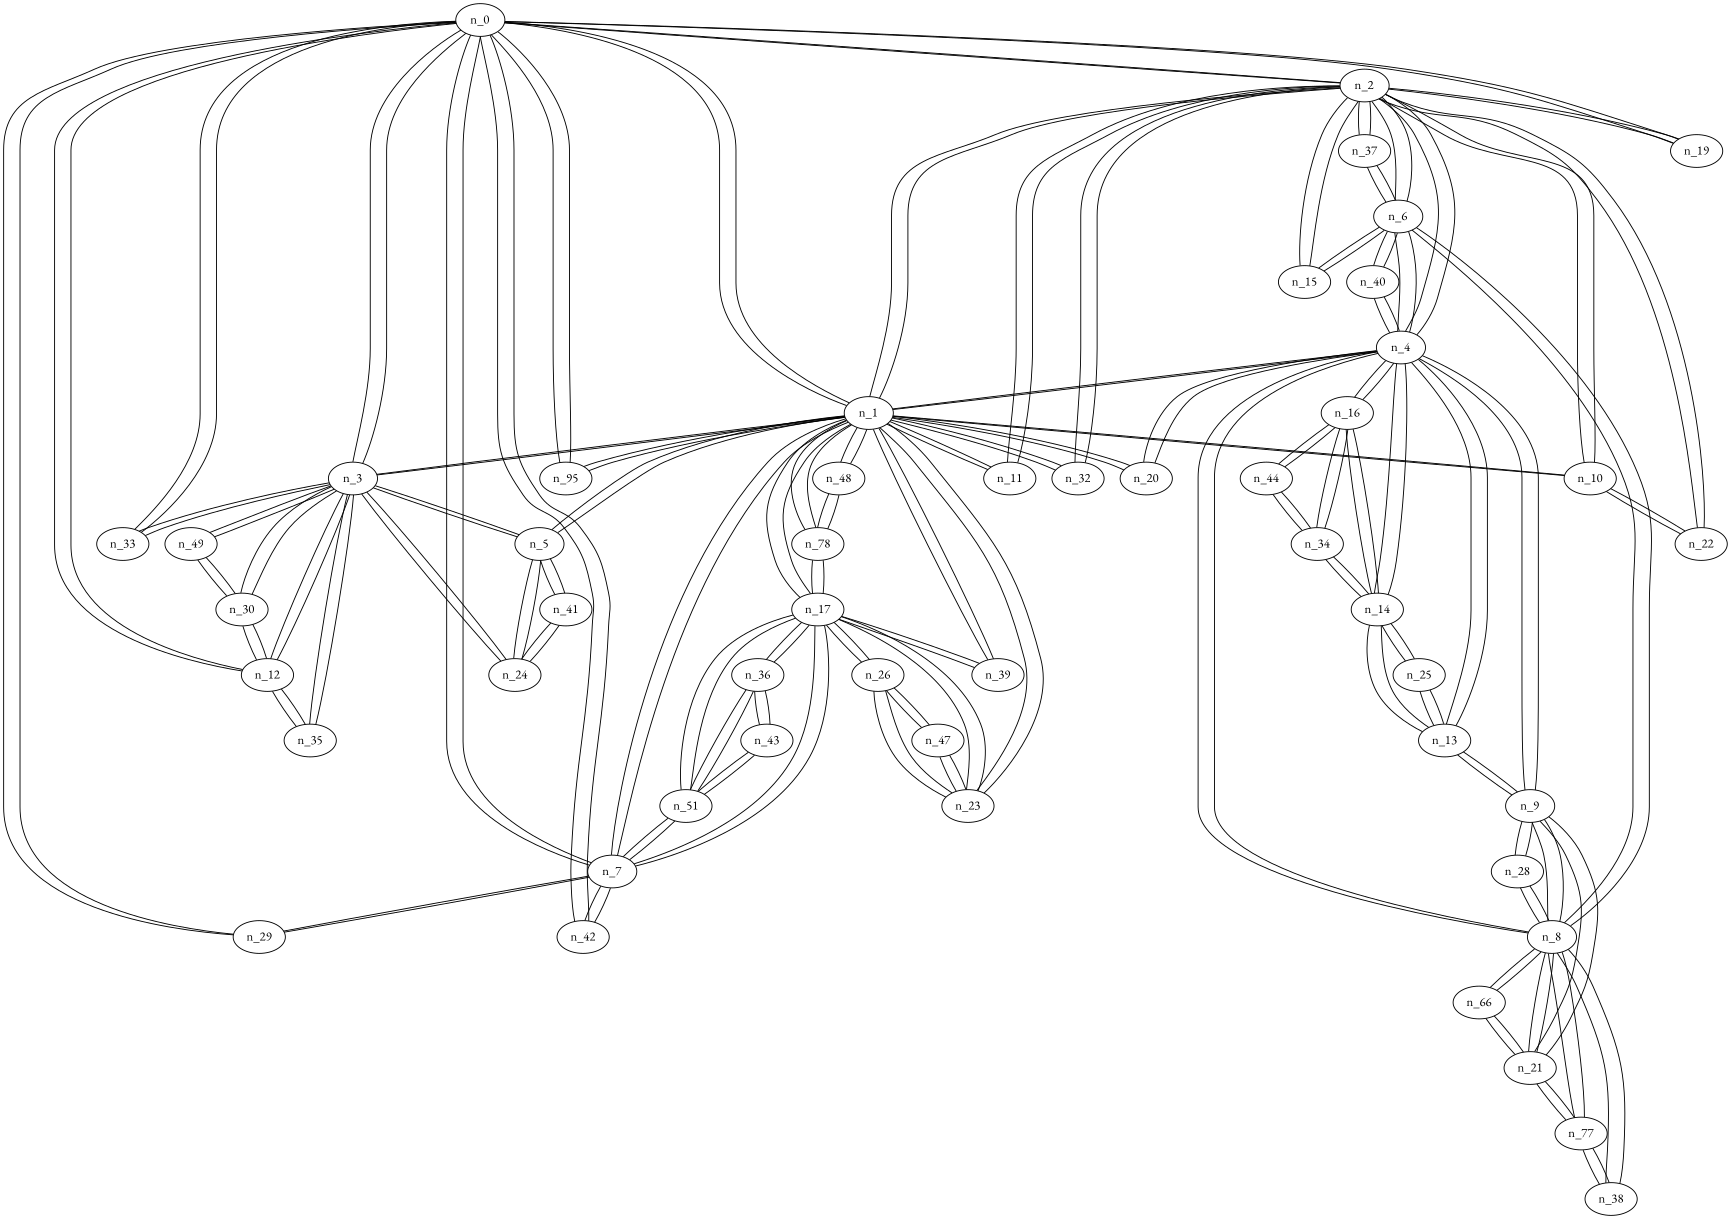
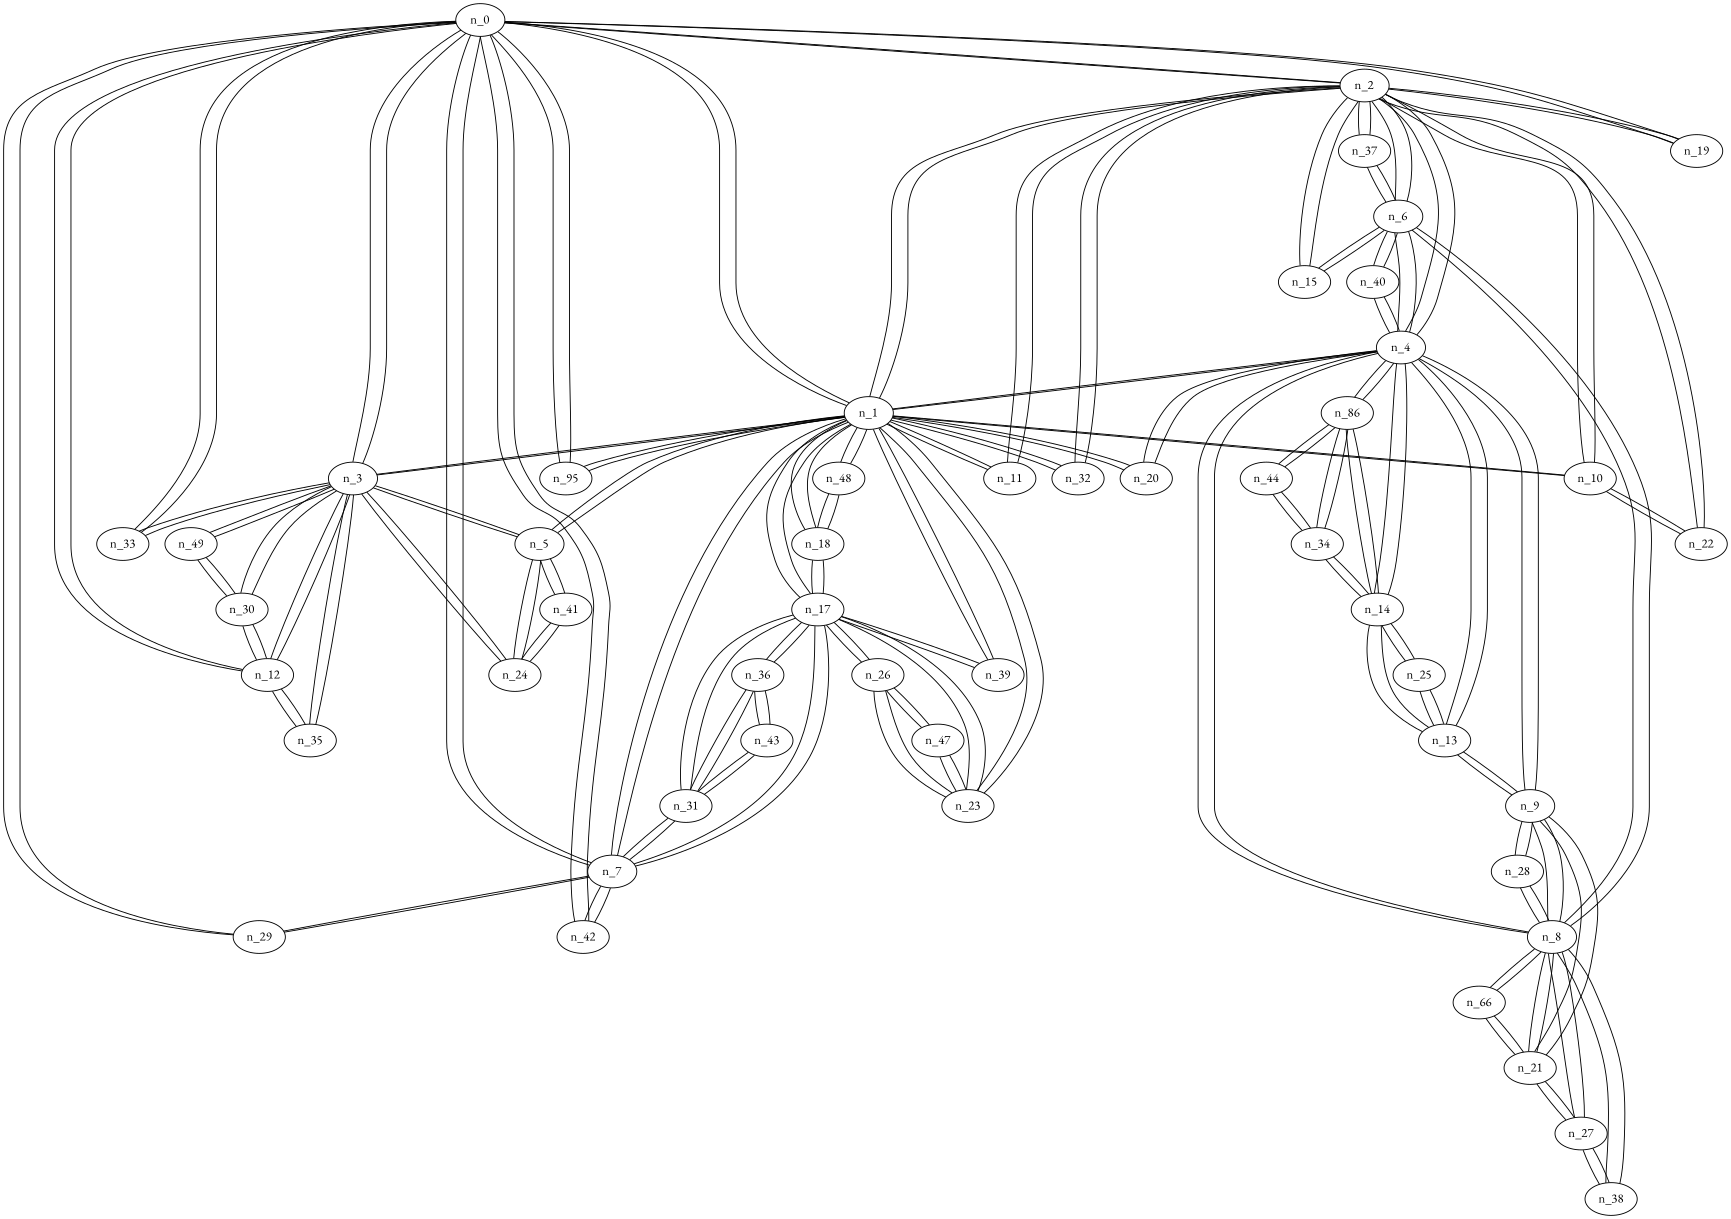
(1347, 413) -> (1347, 413)
(818, 544) -> (818, 544)
(686, 806) -> (686, 806)
(1581, 1134) -> (1581, 1134)
